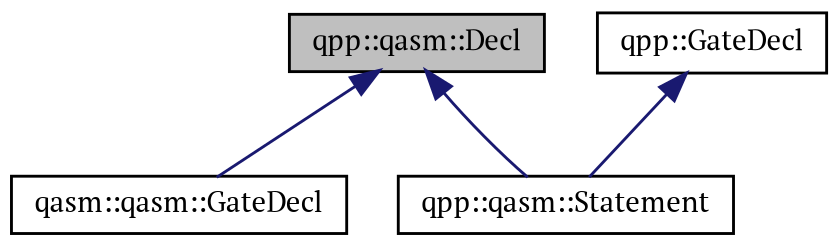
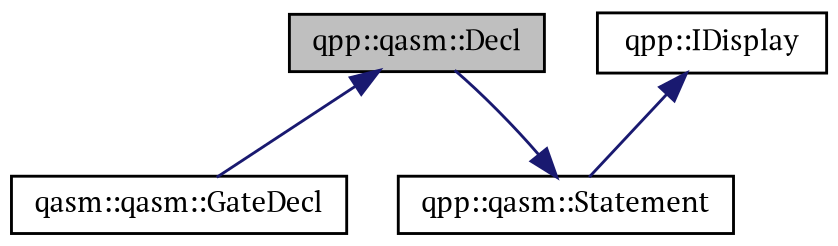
(712, 43) -> (712, 43)
(484, 136) -> (498, 111)
